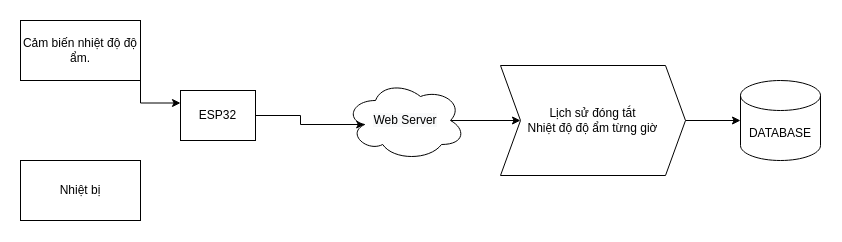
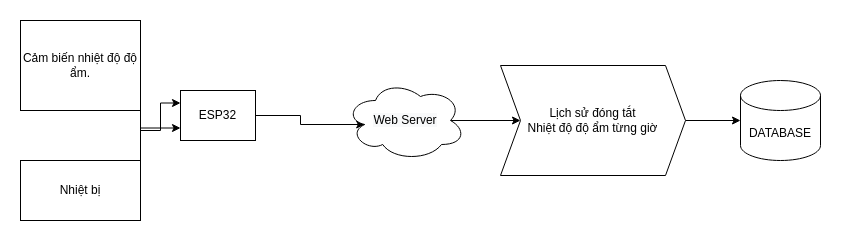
(81, 51) -> (81, 66)
none -> (142, 128)
